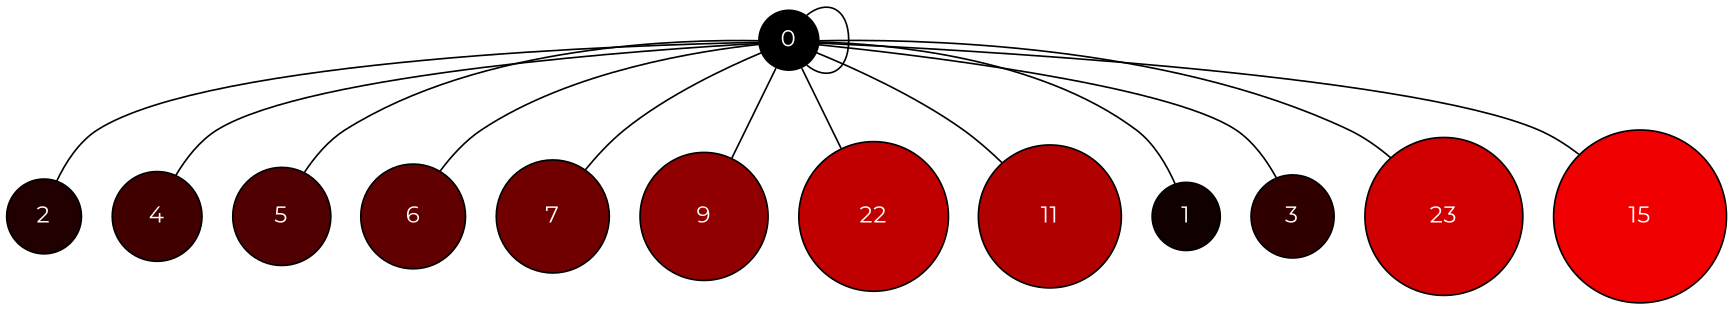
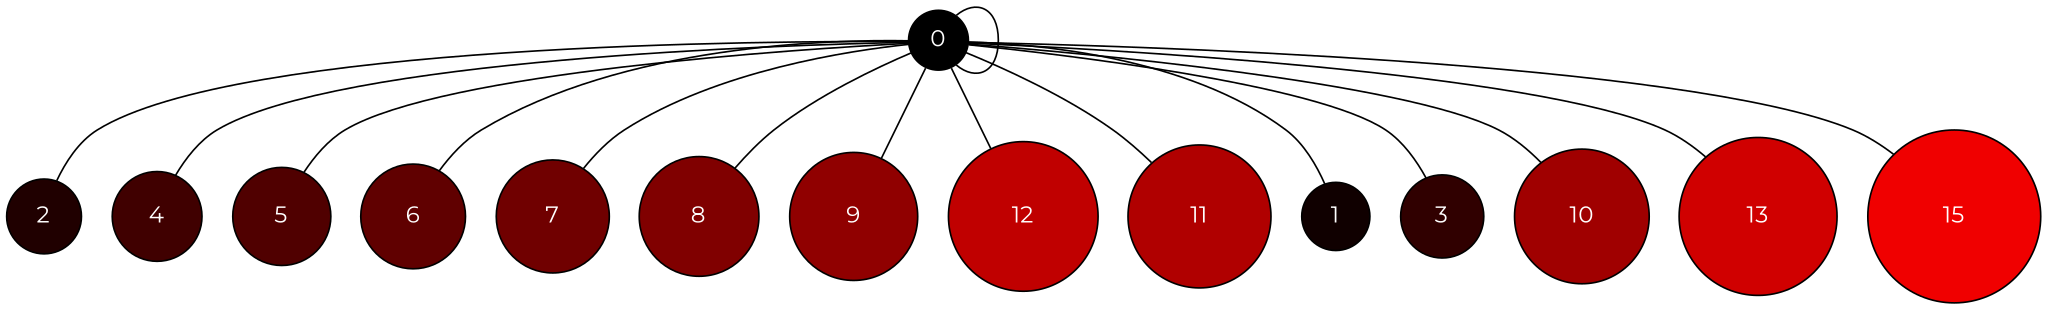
none -> (699, 216)
(874, 216) -> (1023, 216)
(1444, 216) -> (1758, 216)
none -> (1582, 216)
